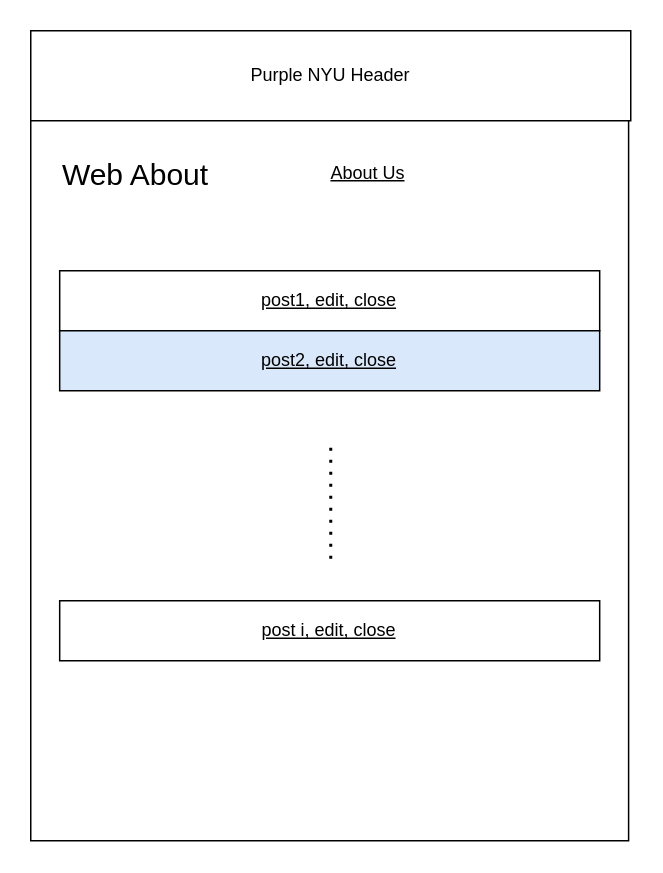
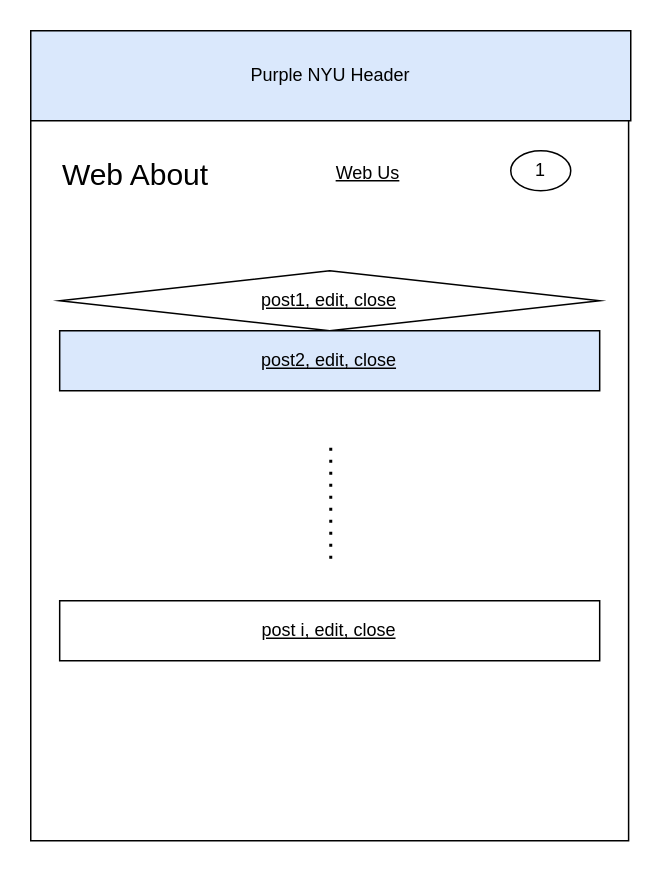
(331, 76) -> (331, 76)
none -> (541, 171)
(368, 173) -> (368, 173)
(330, 301) -> (330, 301)
